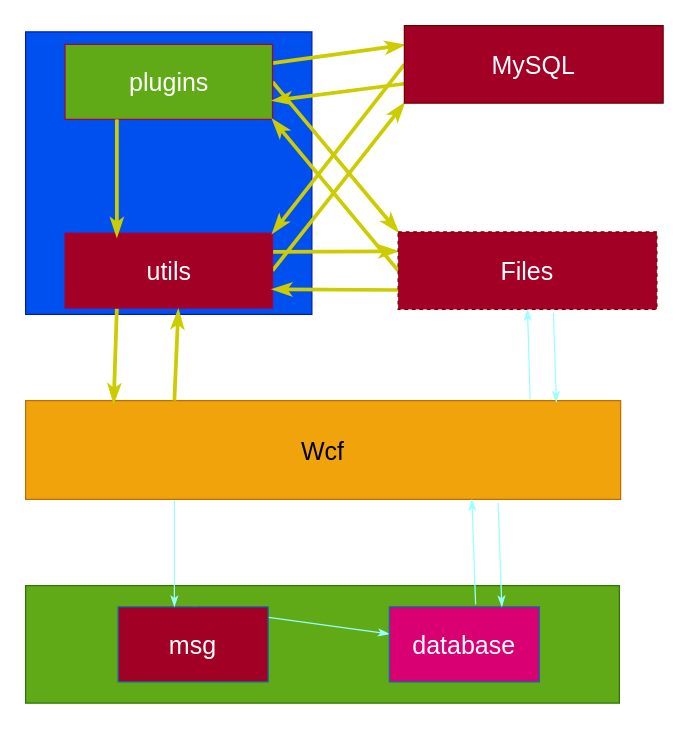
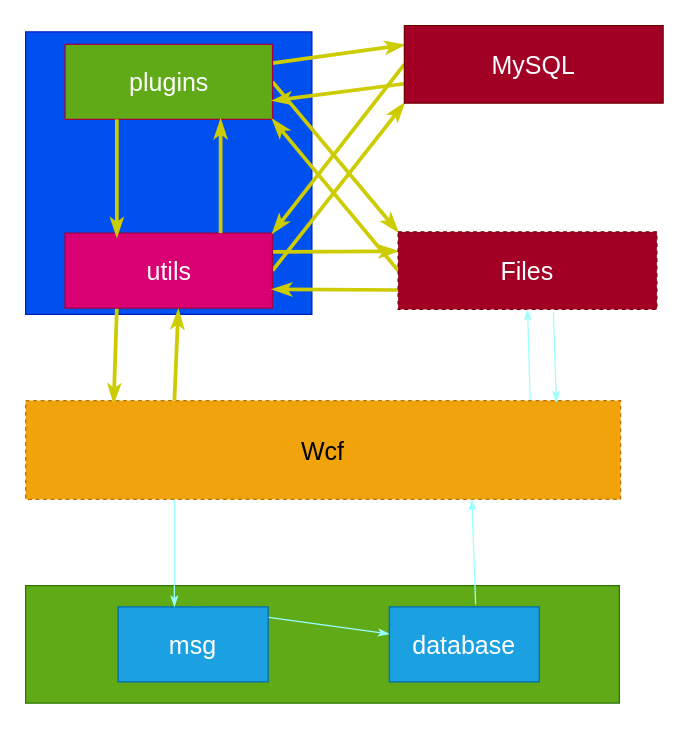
none -> (221, 183)
(169, 271) -> (169, 271)
(323, 450) -> (323, 450)
(501, 591) -> none
(193, 644) -> (193, 644)
(464, 644) -> (464, 644)
